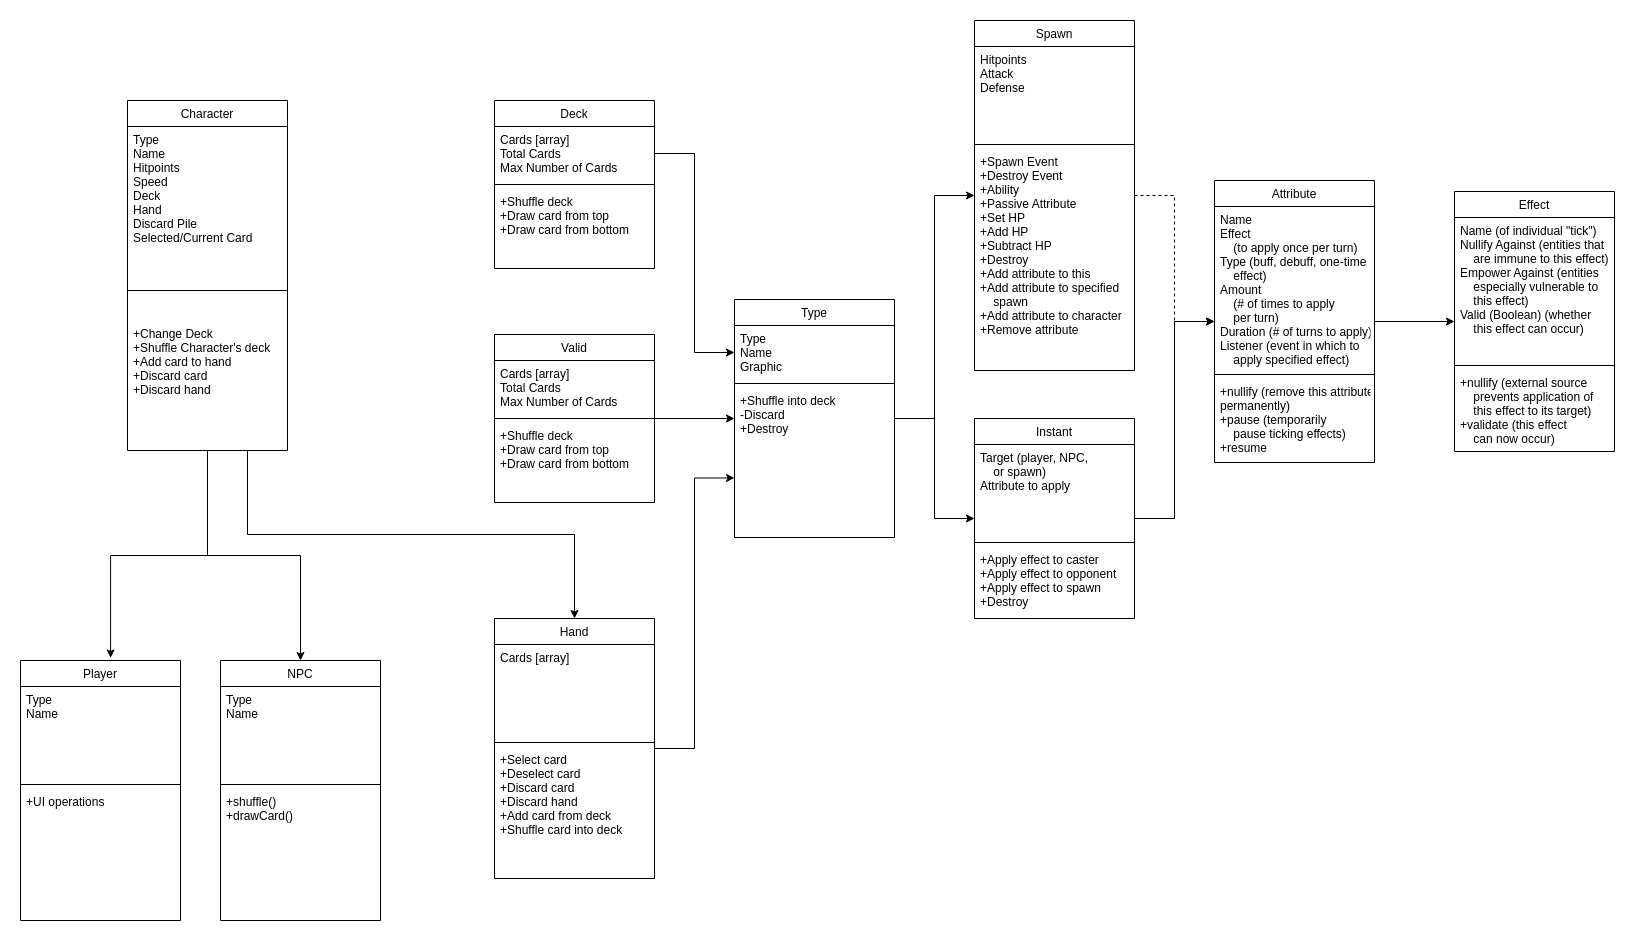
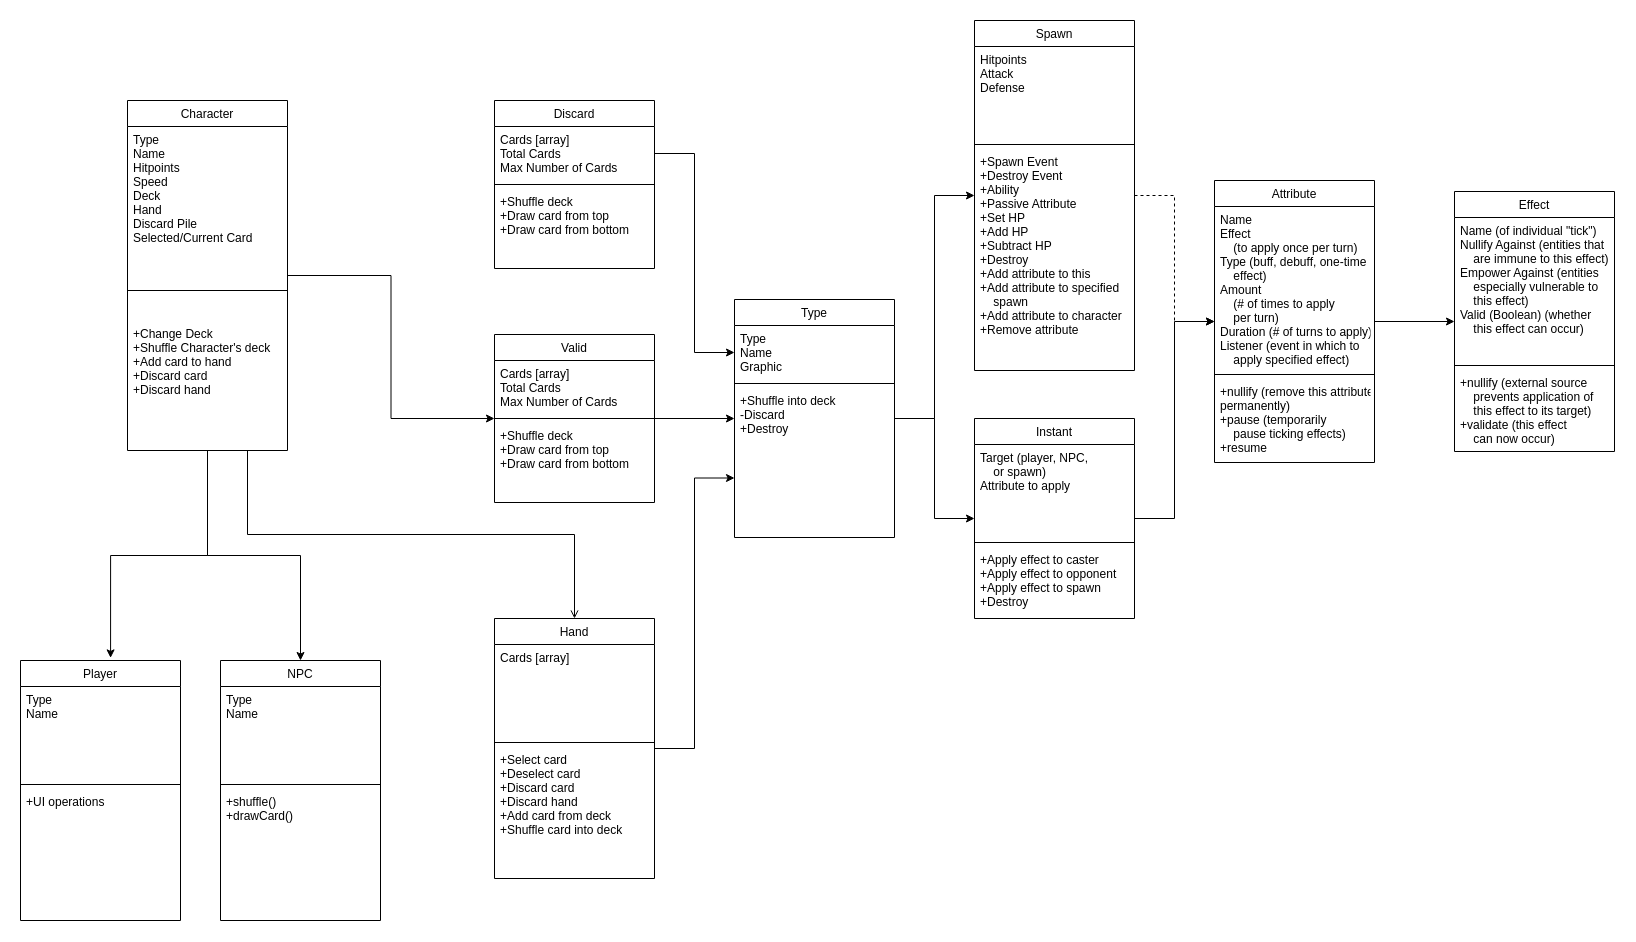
(574, 114) -> (574, 114)
none -> (391, 345)
(575, 610) -> (575, 612)
